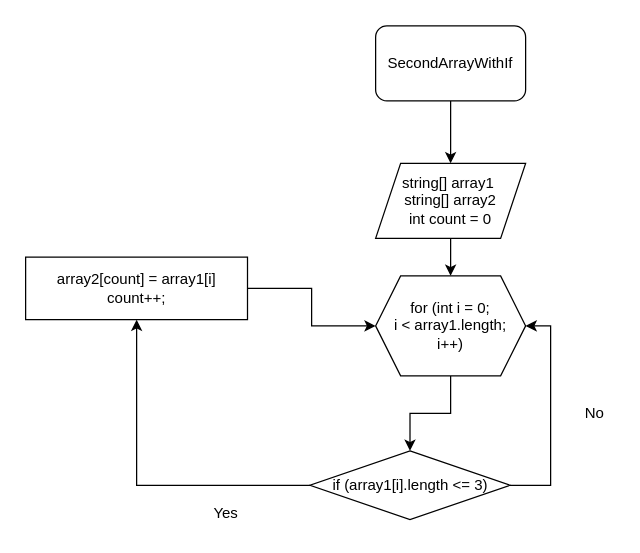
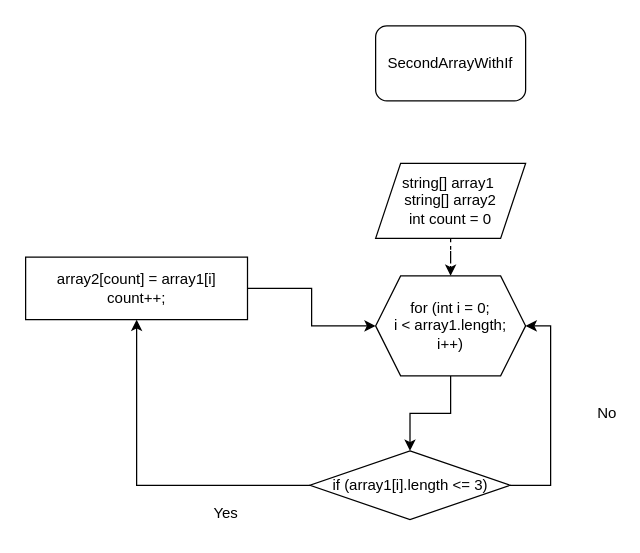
(451, 128) -> none
(451, 246) -> (451, 246)
(594, 413) -> (607, 413)
